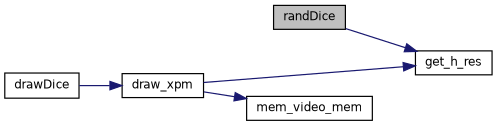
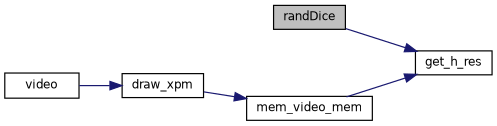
(303, 75) -> (376, 87)
(42, 86) -> (42, 86)
